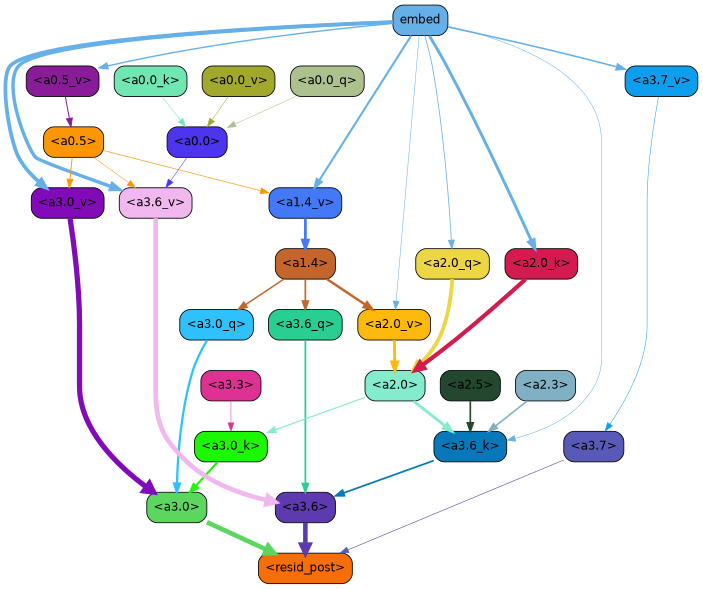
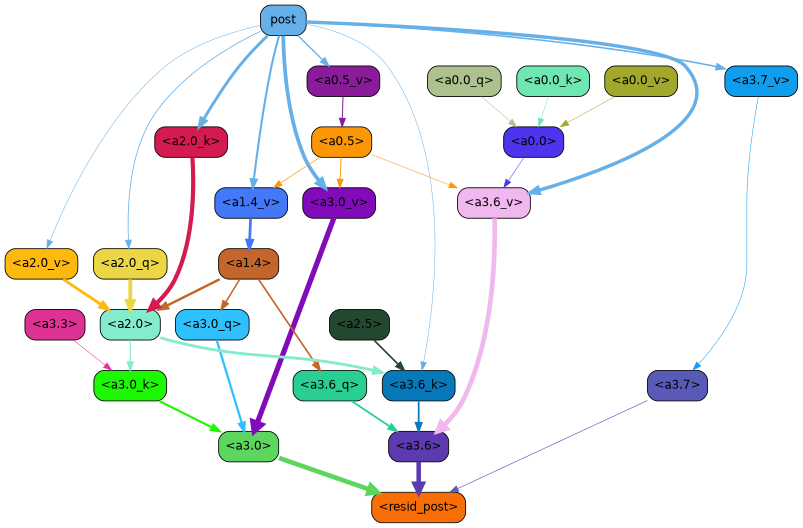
(420, 20) -> (283, 20)
(346, 292) -> (193, 292)
(546, 386) -> none
